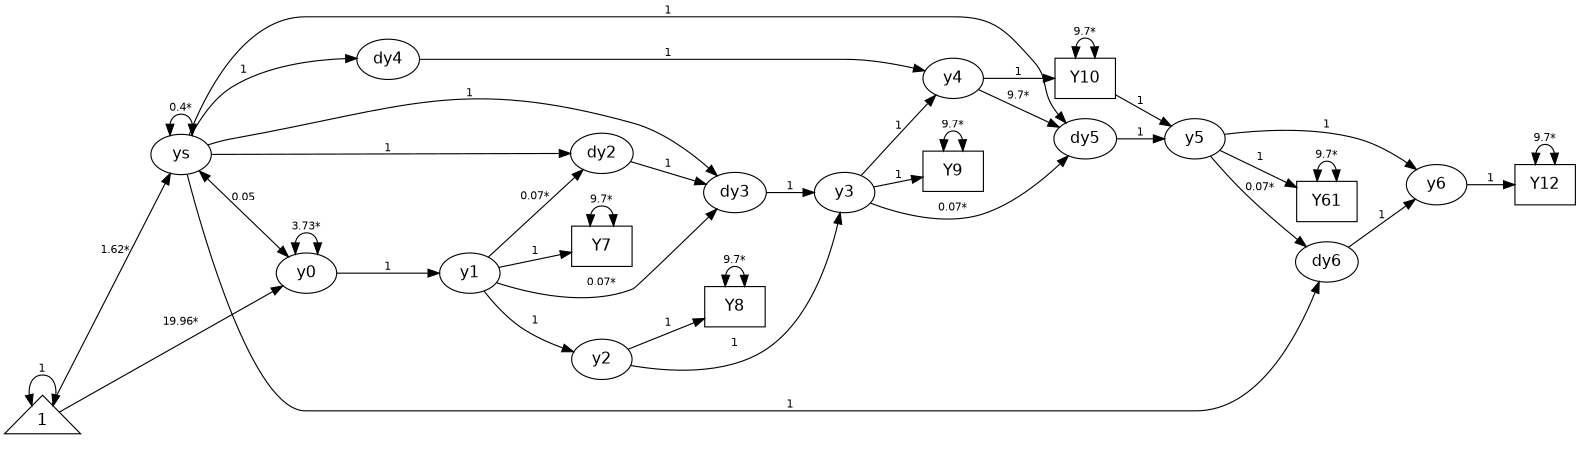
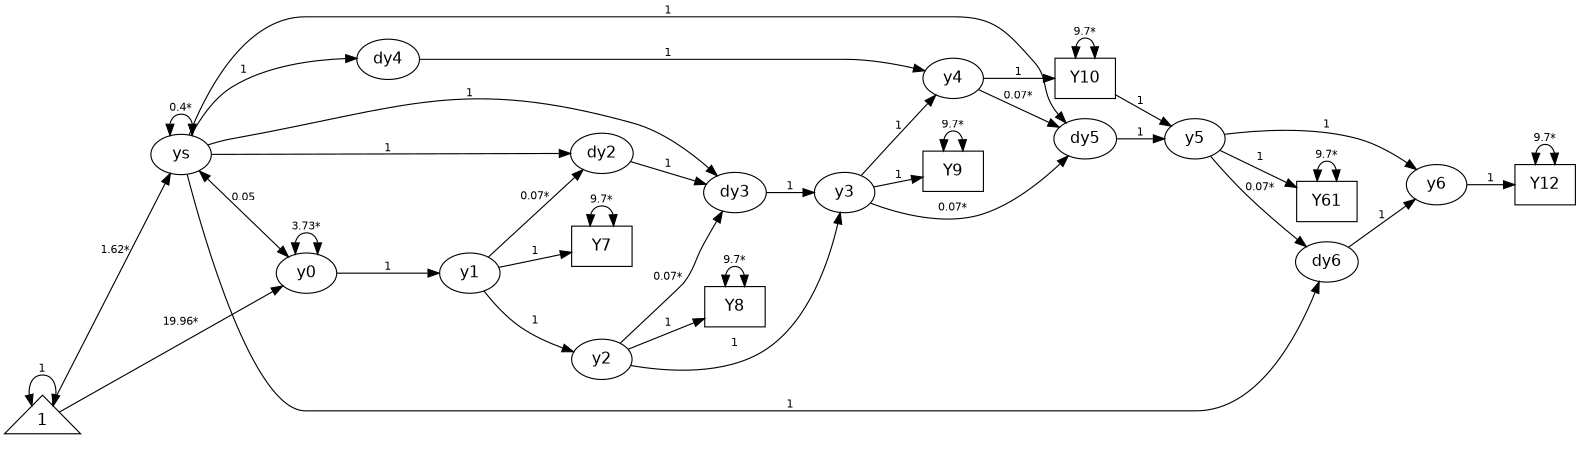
(1019, 96) -> (1019, 96)
(617, 294) -> (678, 289)
